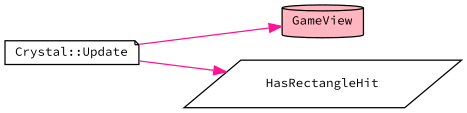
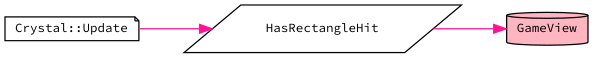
(204, 36) -> (463, 29)
